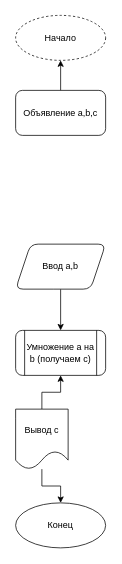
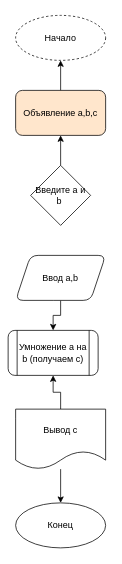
(60, 113) -> (60, 113)
none -> (60, 153)
none -> (60, 195)
(60, 267) -> (60, 278)
(60, 353) -> (53, 353)
(42, 439) -> (60, 439)
